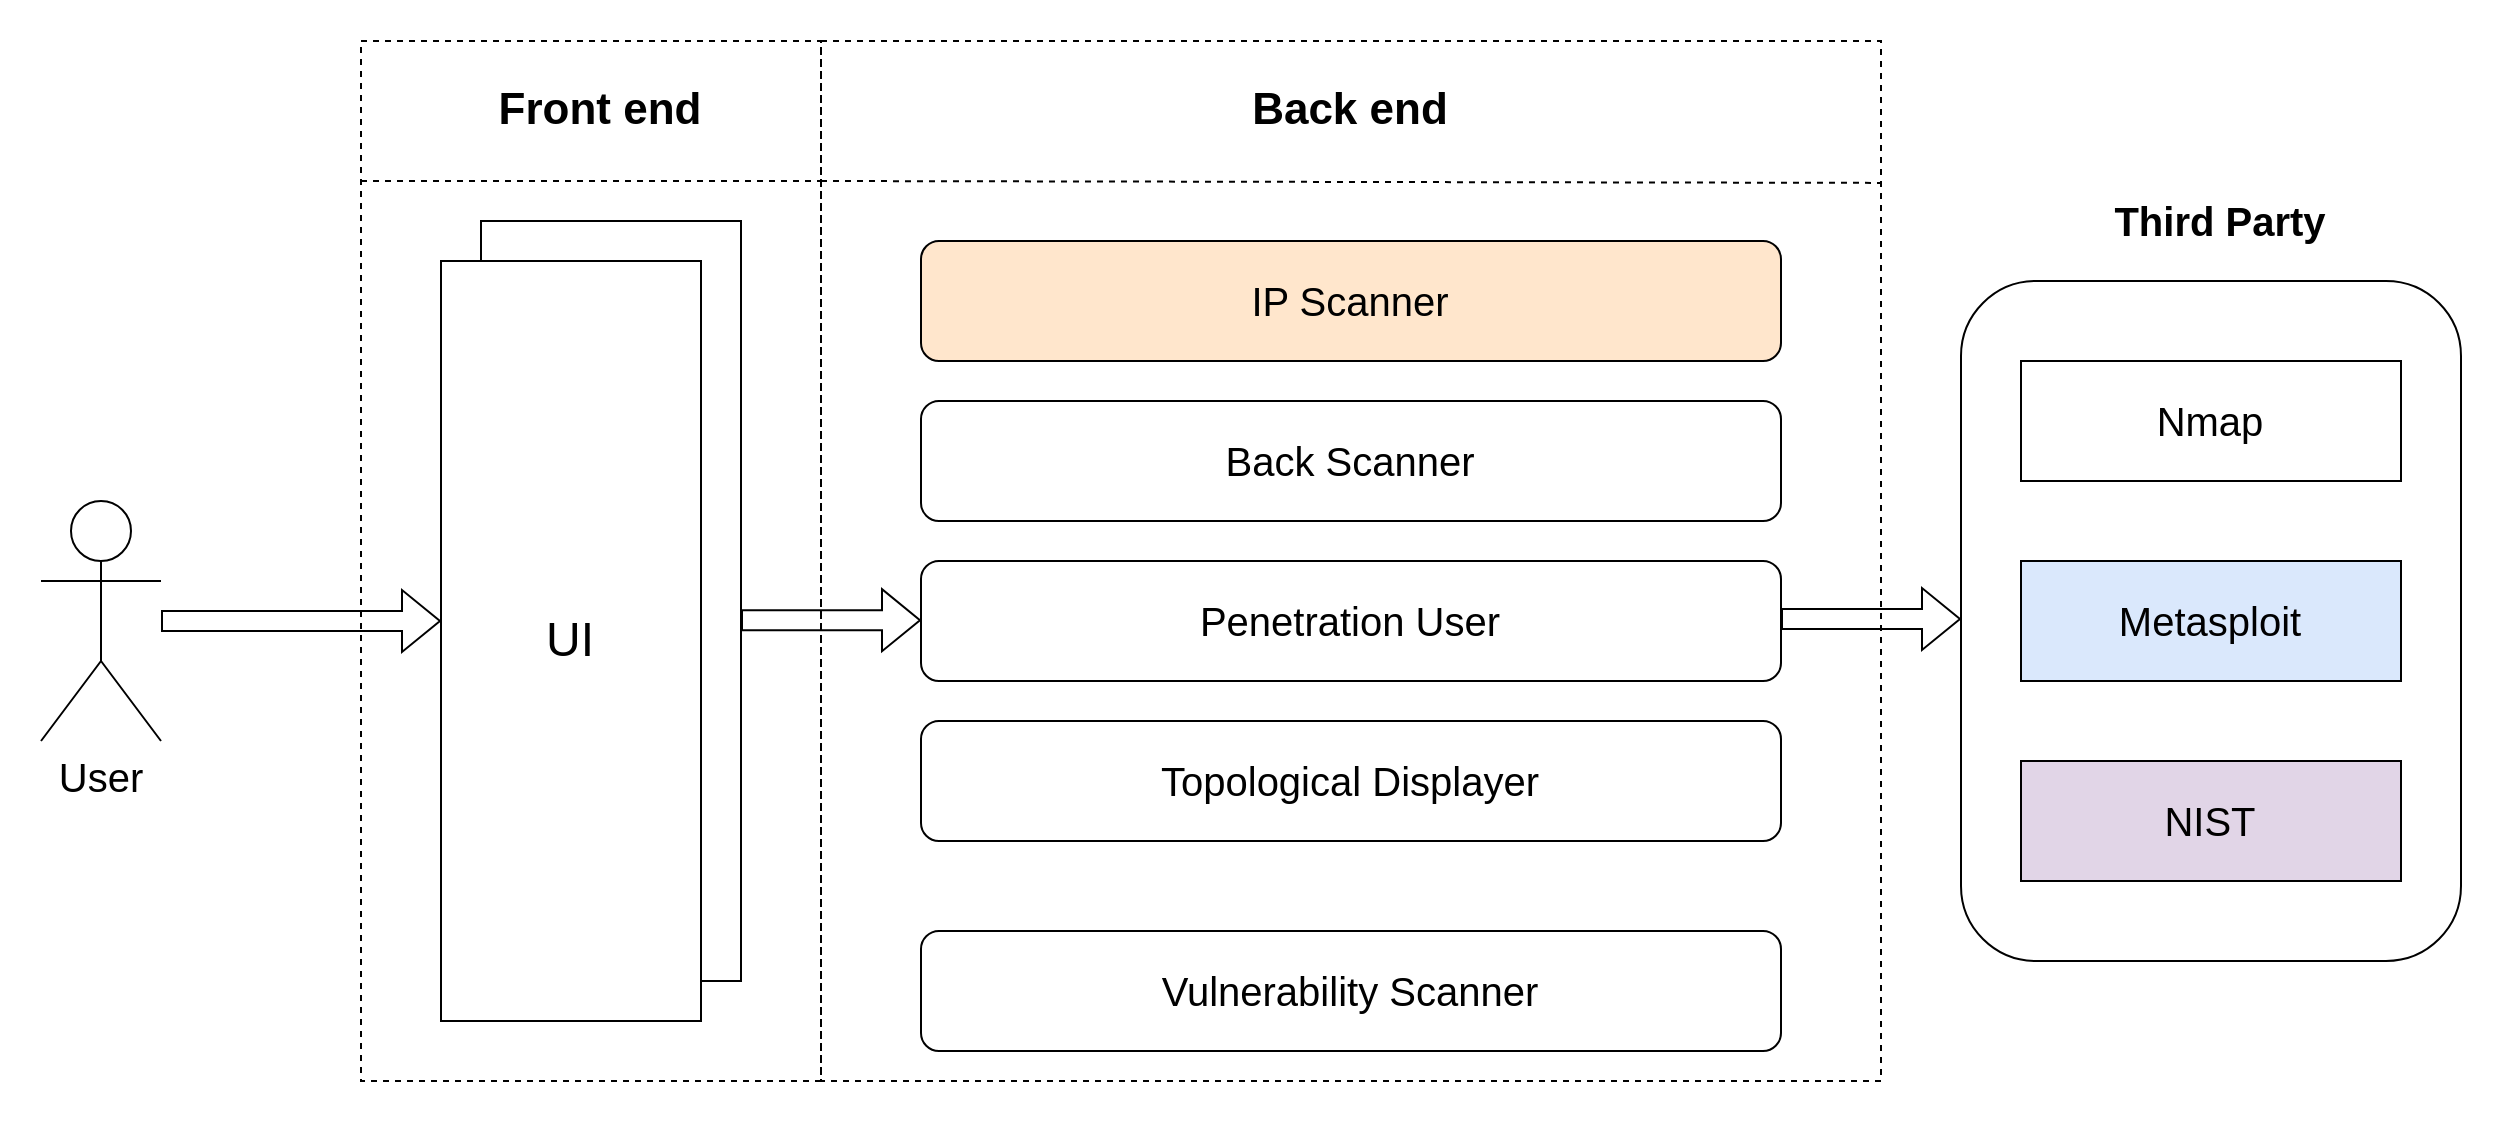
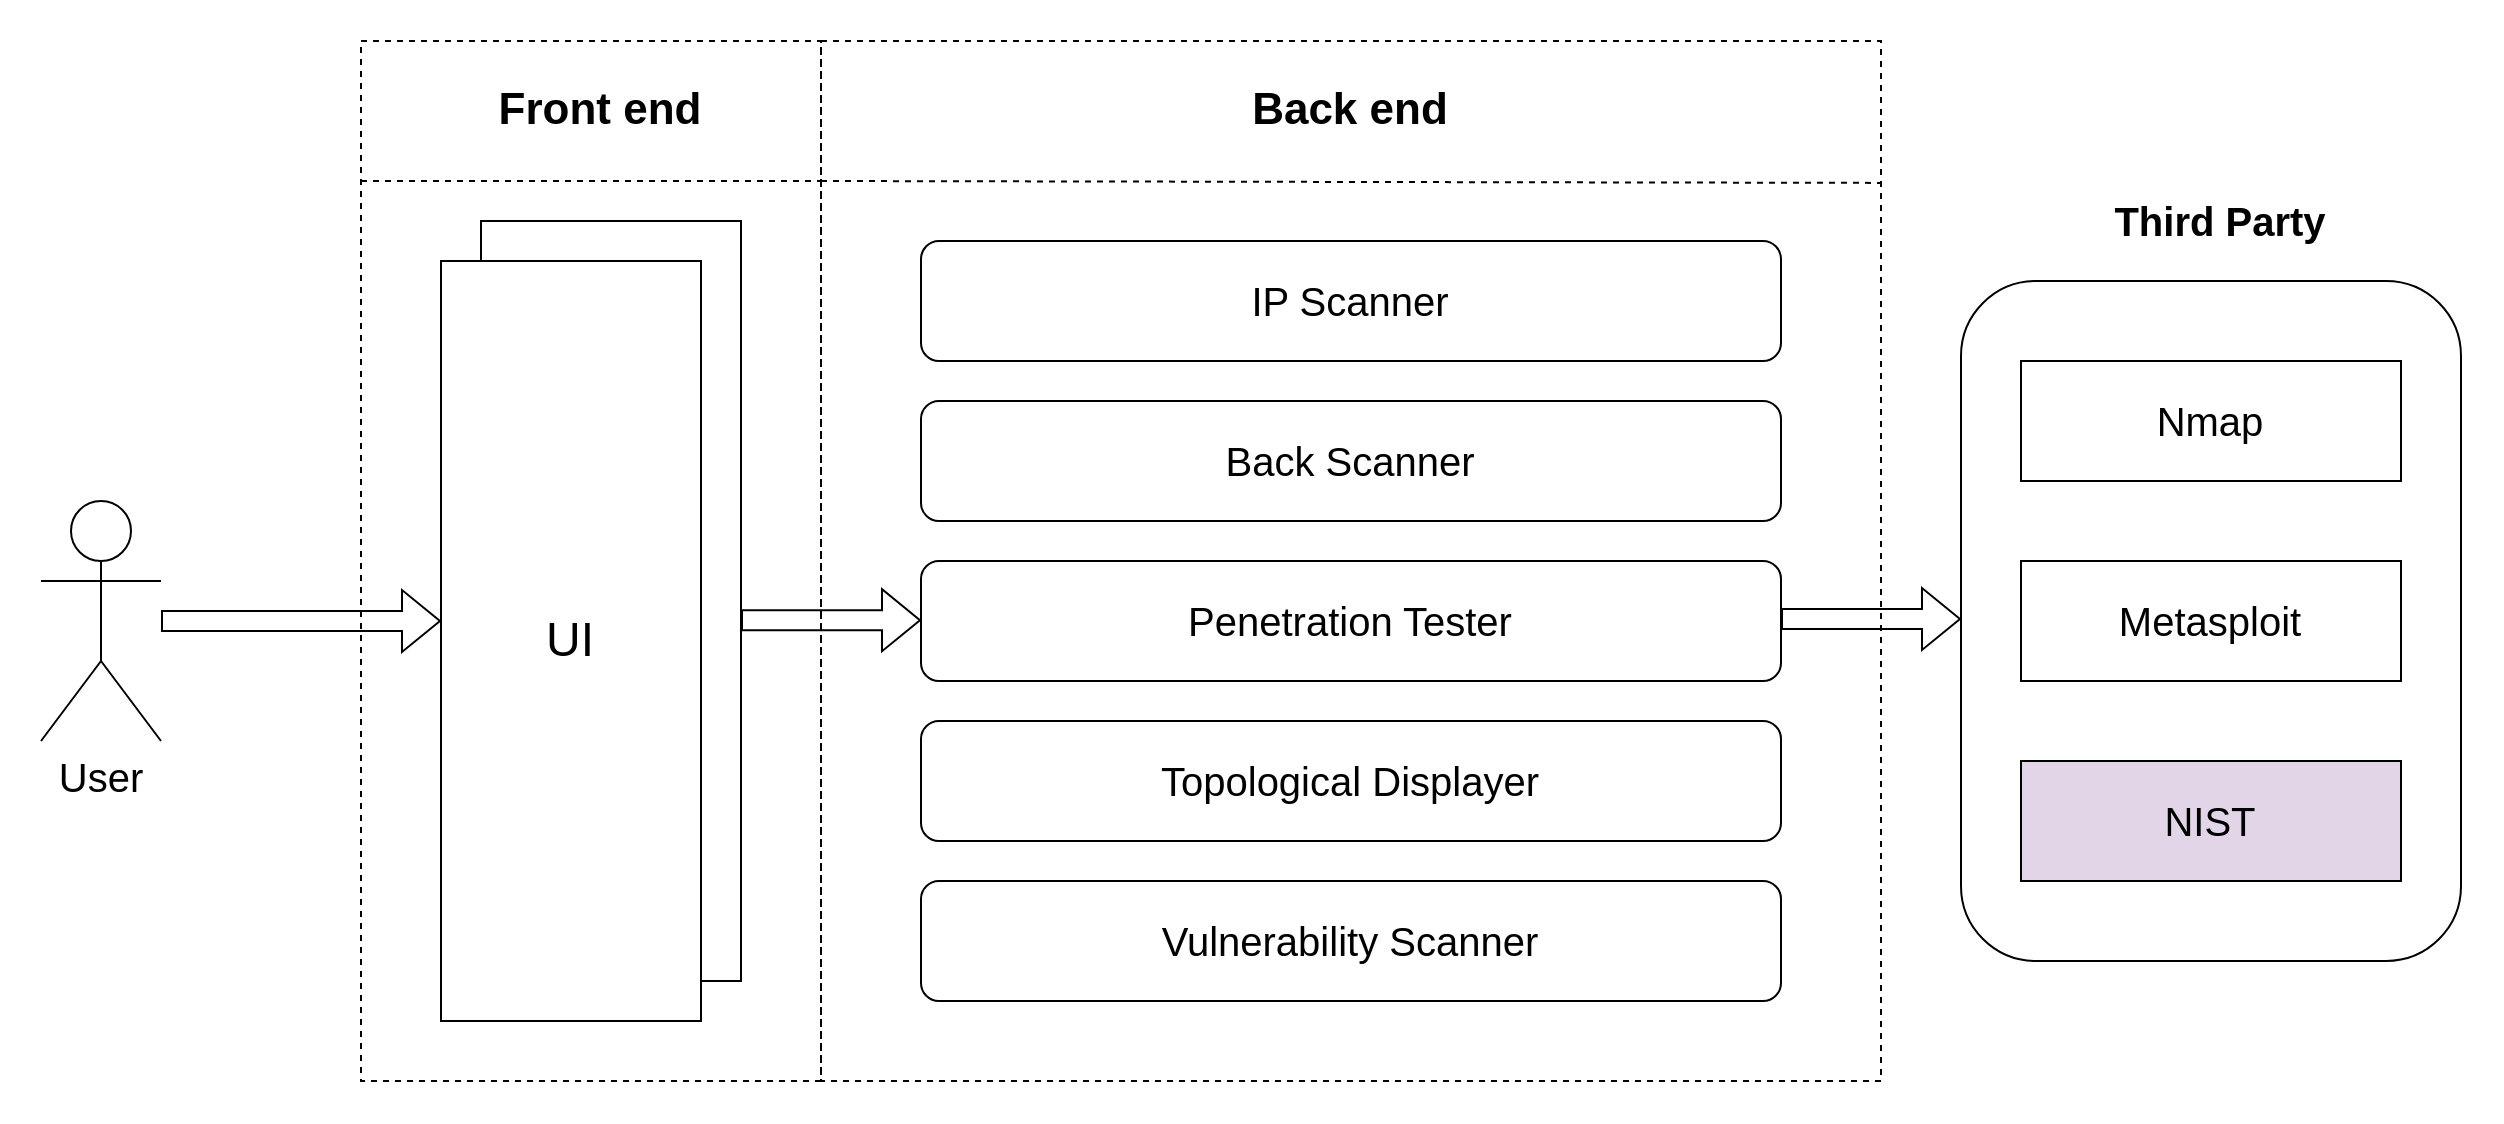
(1351, 301) -> (1351, 301)
(1351, 621) -> (1351, 621)
(2211, 621) -> (2211, 621)
(1351, 991) -> (1351, 941)
